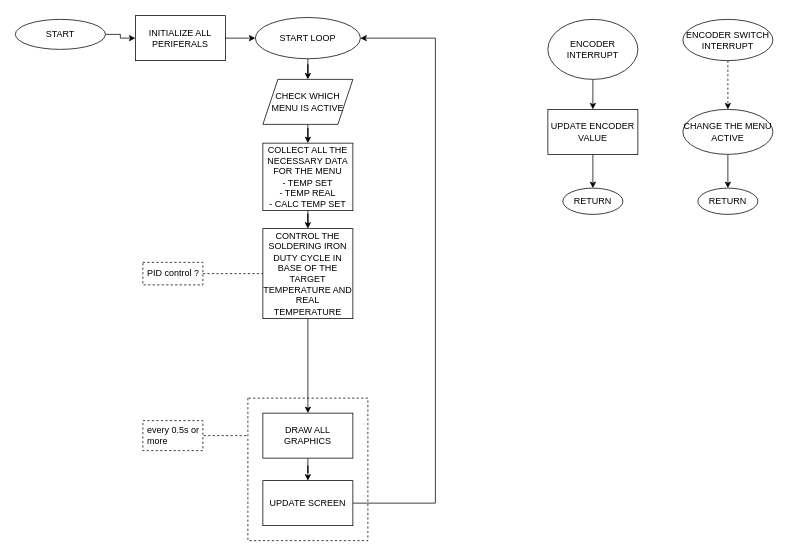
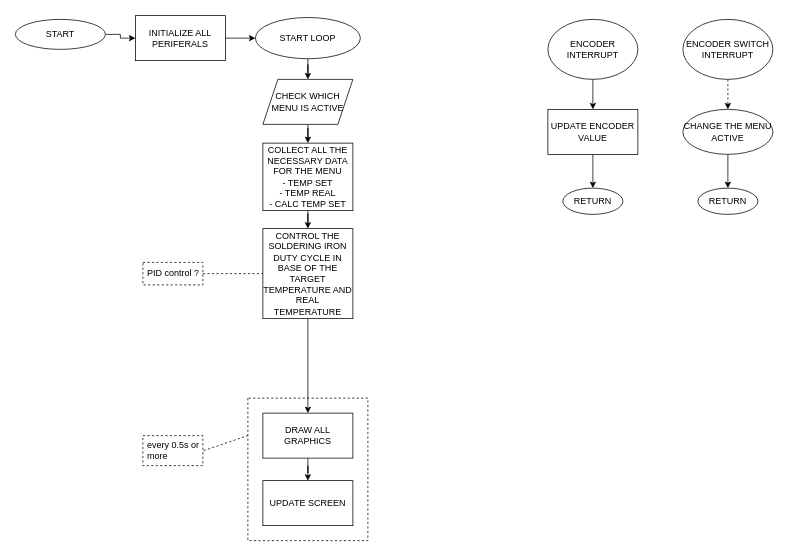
(728, 40) -> (728, 49)
(435, 270) -> none
(173, 435) -> (173, 450)
